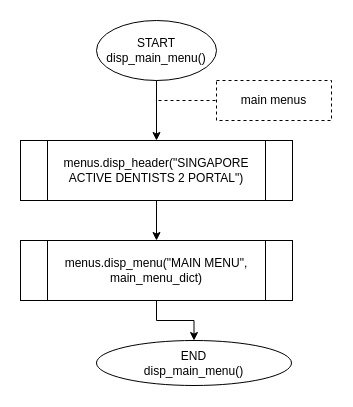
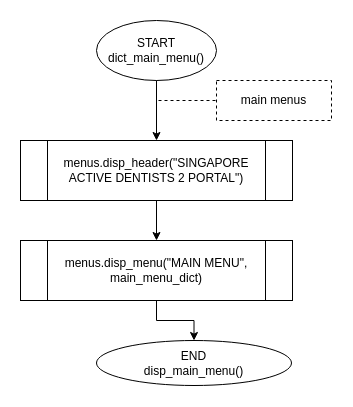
(157, 51) -> (157, 51)
